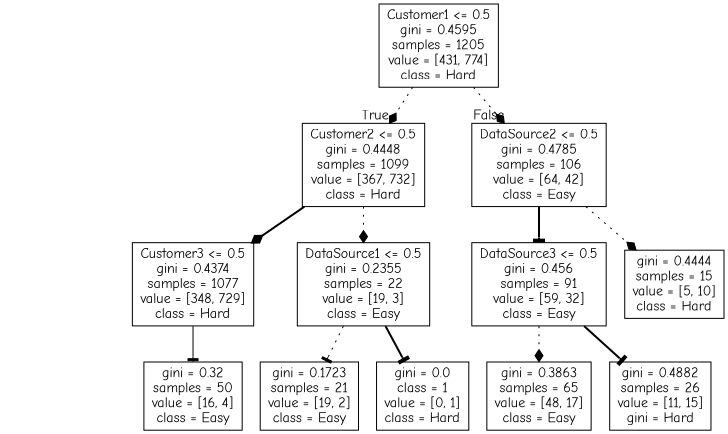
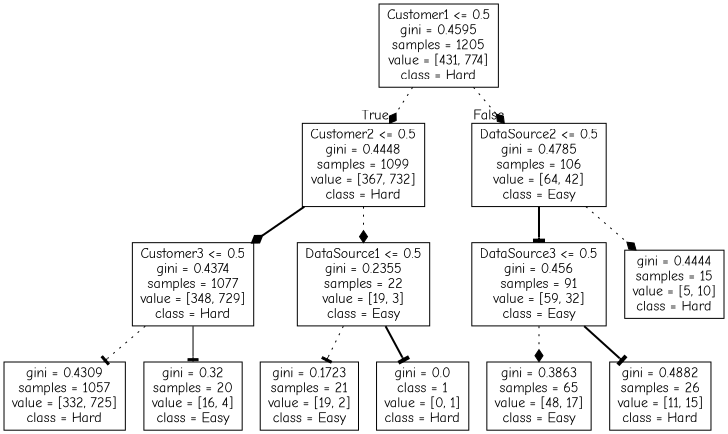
none -> (65, 396)
(193, 396) -> (193, 396)
(660, 396) -> (660, 396)
